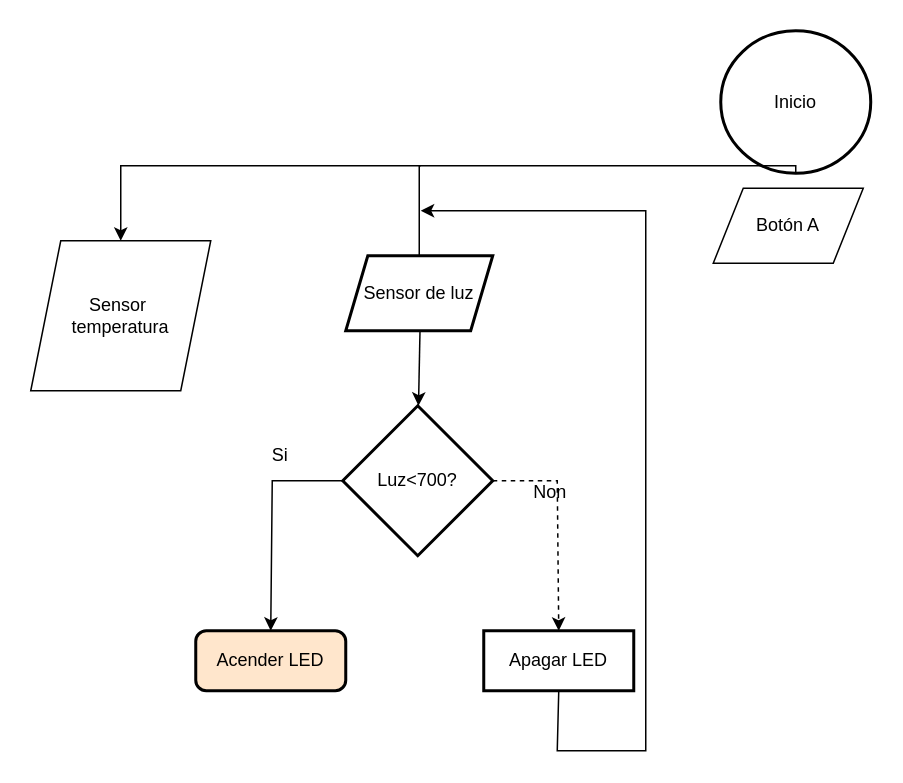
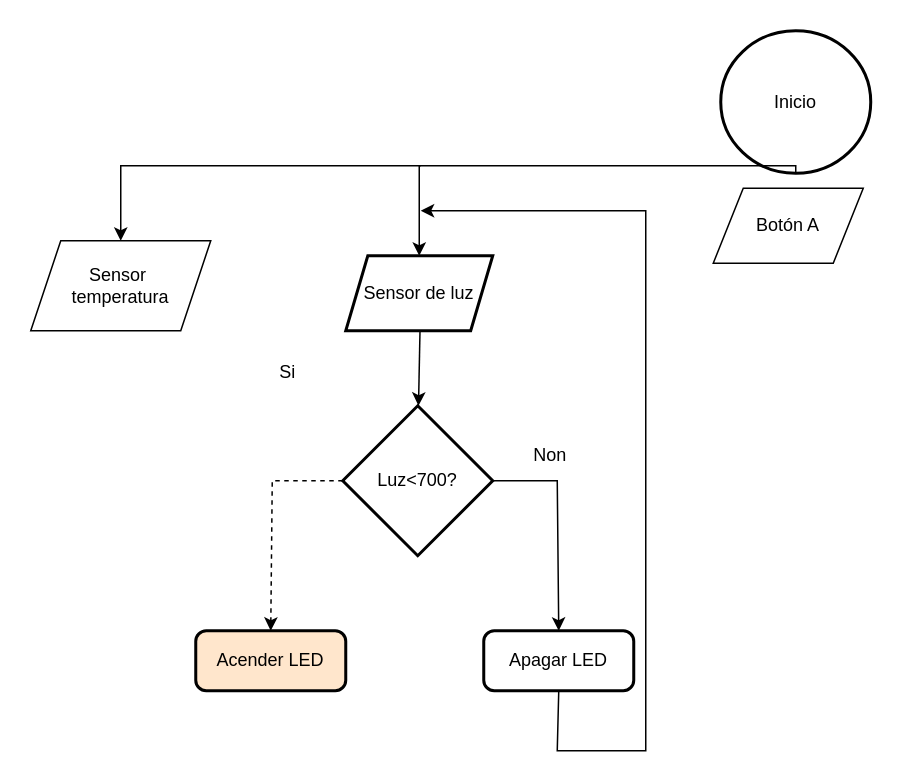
(419, 248) -> (419, 244)
(121, 316) -> (121, 286)
(280, 455) -> (287, 373)
(550, 493) -> (550, 455)
(272, 516) -> (272, 516)
(558, 520) -> (558, 520)
(559, 661) -> (559, 661)
